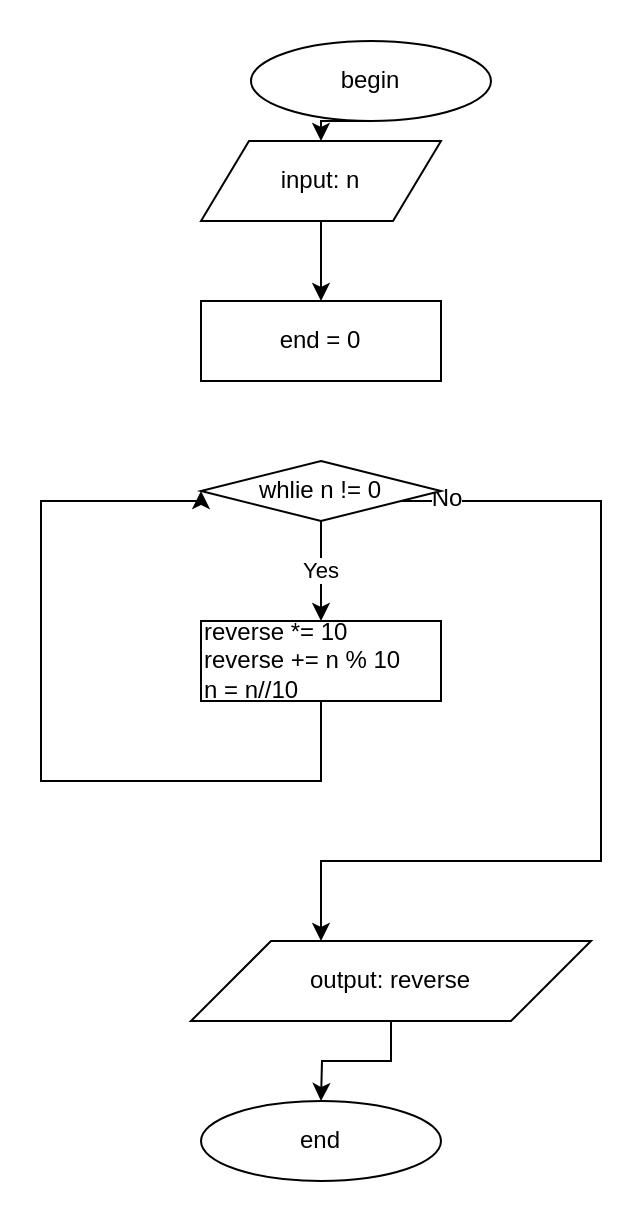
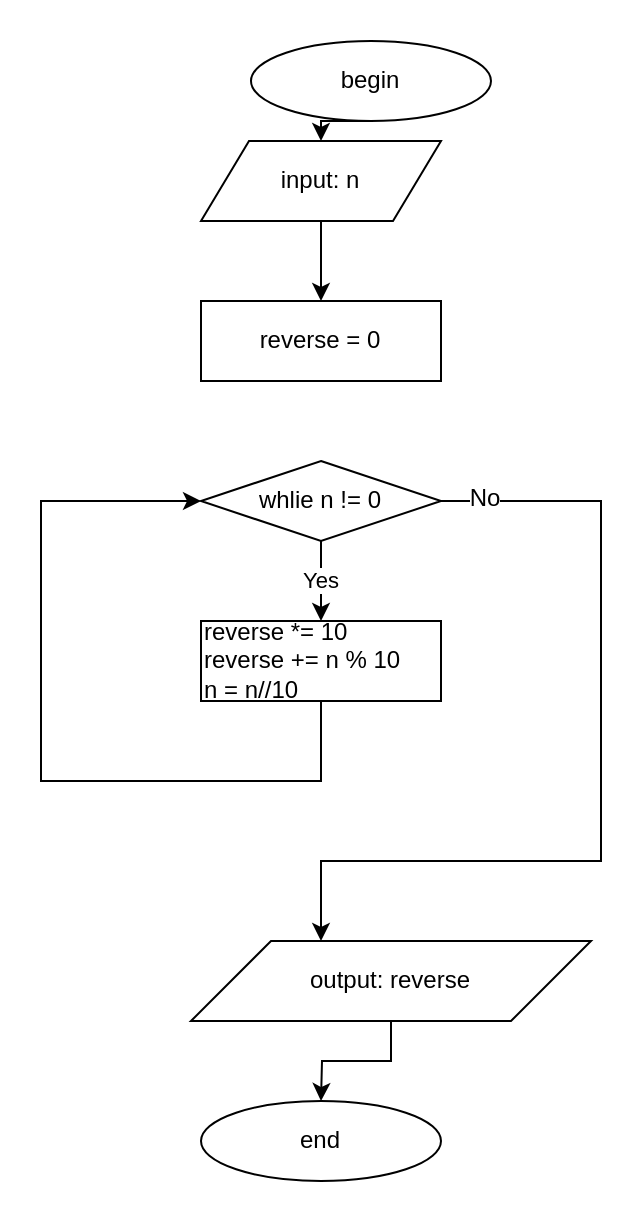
(321, 341) -> (321, 341)
(321, 491) -> (321, 501)
